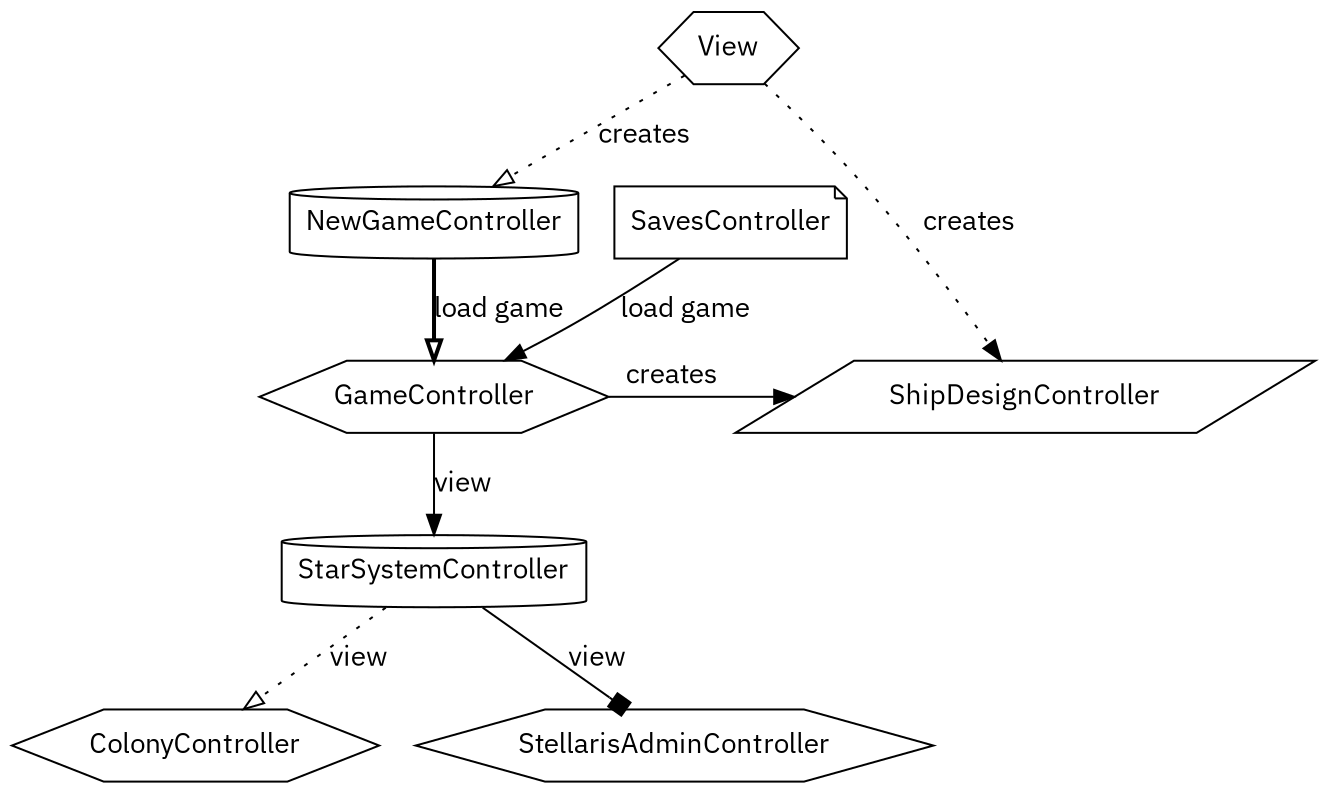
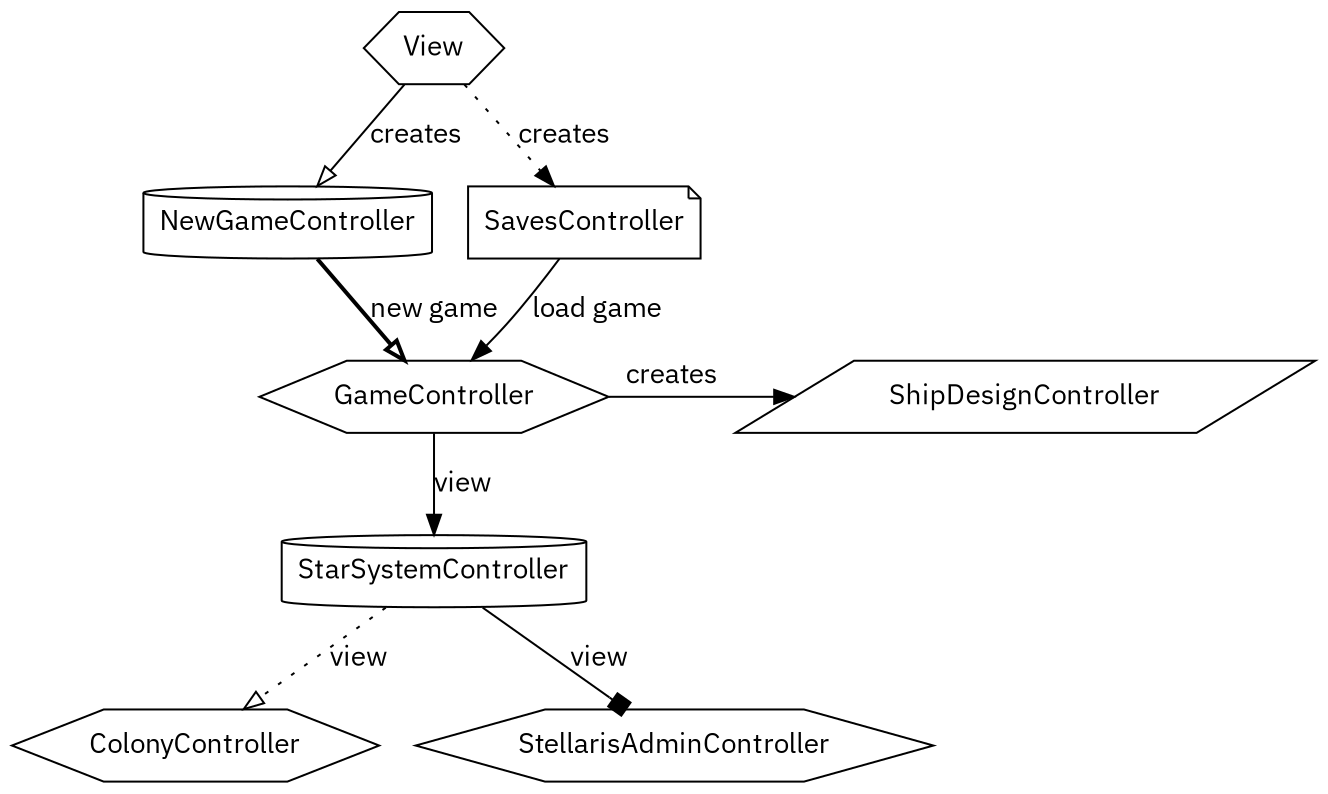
(598, 126) -> (367, 128)
(883, 208) -> (502, 128)
(499, 310) -> (434, 310)
